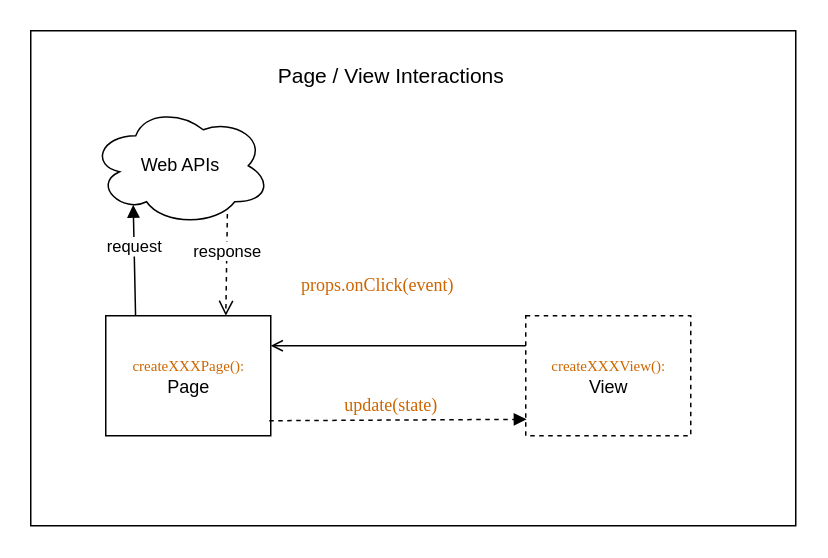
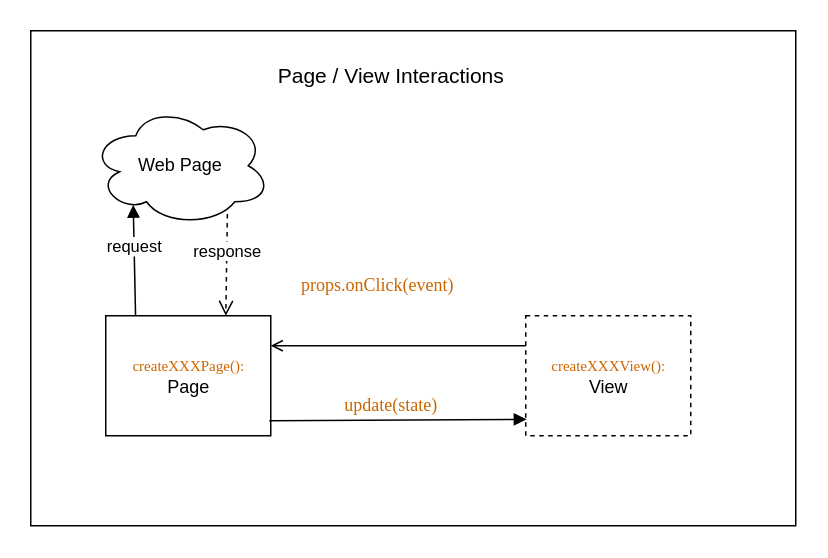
(181, 166) -> (181, 166)
(392, 420) -> (392, 420)
